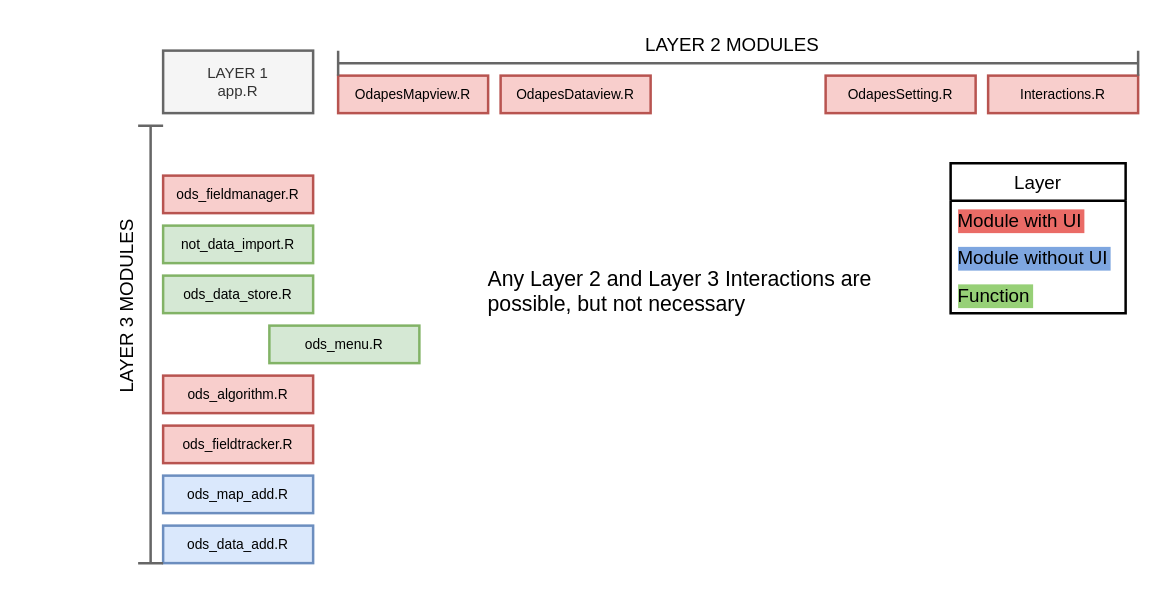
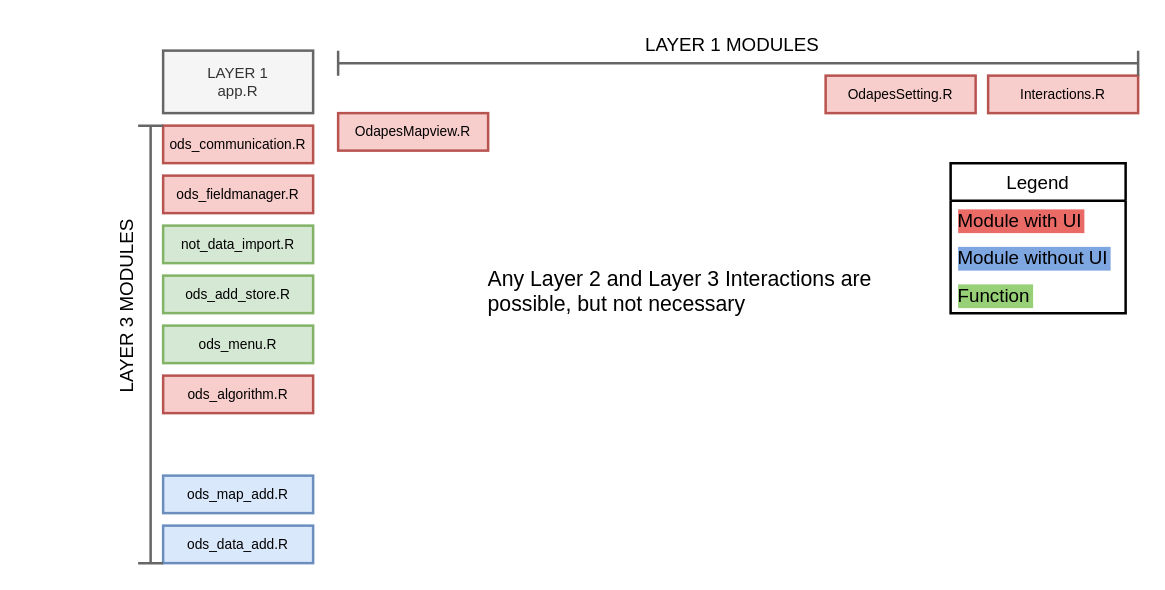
(733, 44) -> (733, 44)
(413, 94) -> (413, 132)
(576, 94) -> none
none -> (238, 144)
(1038, 183) -> (1038, 183)
(238, 294) -> (238, 294)
(344, 344) -> (238, 344)
(238, 444) -> none
